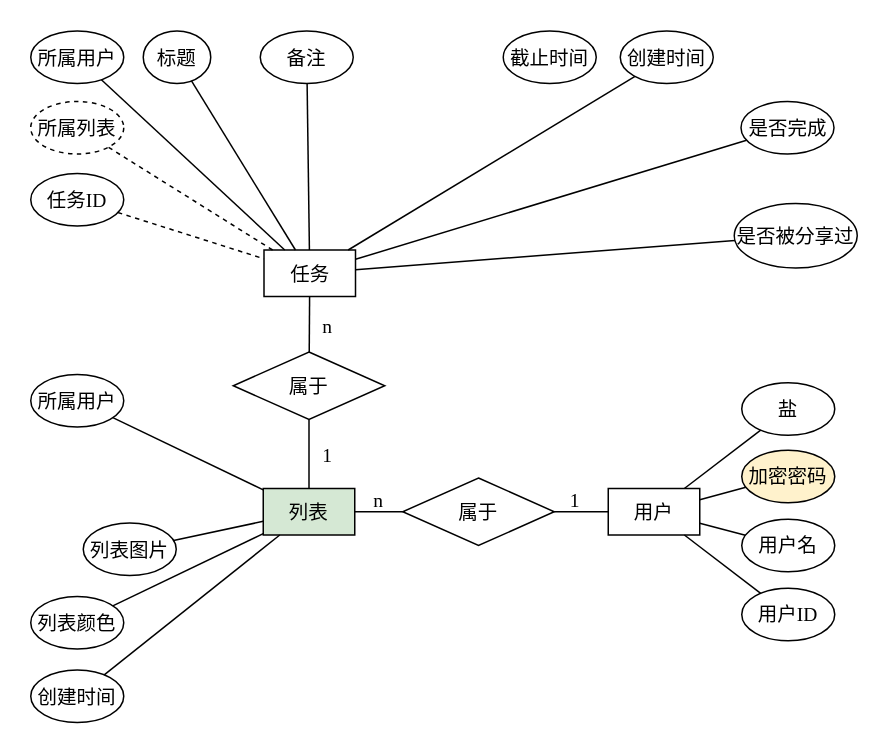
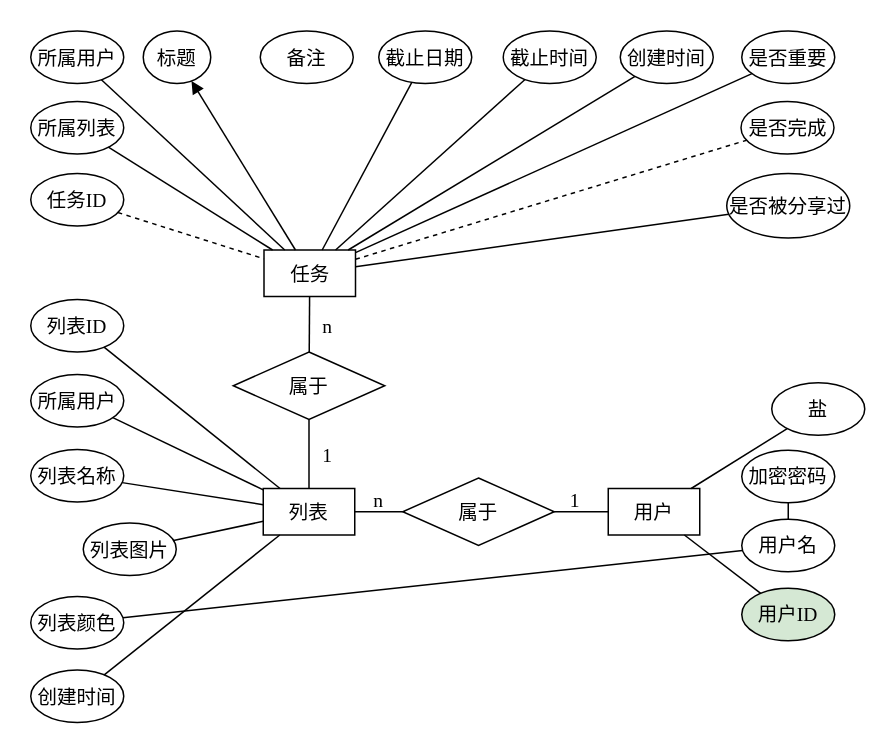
none -> (425, 57)
none -> (788, 57)
(195, 87) -> (198, 92)
(77, 128) -> (77, 128)
none -> (554, 163)
none -> (430, 164)
none -> (367, 166)
(308, 167) -> none
(189, 198) -> (189, 198)
(551, 200) -> (551, 200)
(796, 236) -> (788, 206)
none -> (77, 326)
(788, 409) -> (818, 409)
none -> (192, 417)
none -> (77, 476)
(788, 476) -> (788, 476)
none -> (193, 493)
(723, 493) -> (788, 511)
(309, 512) -> (309, 512)
(723, 529) -> none
(188, 569) -> (432, 584)
(788, 614) -> (788, 614)
